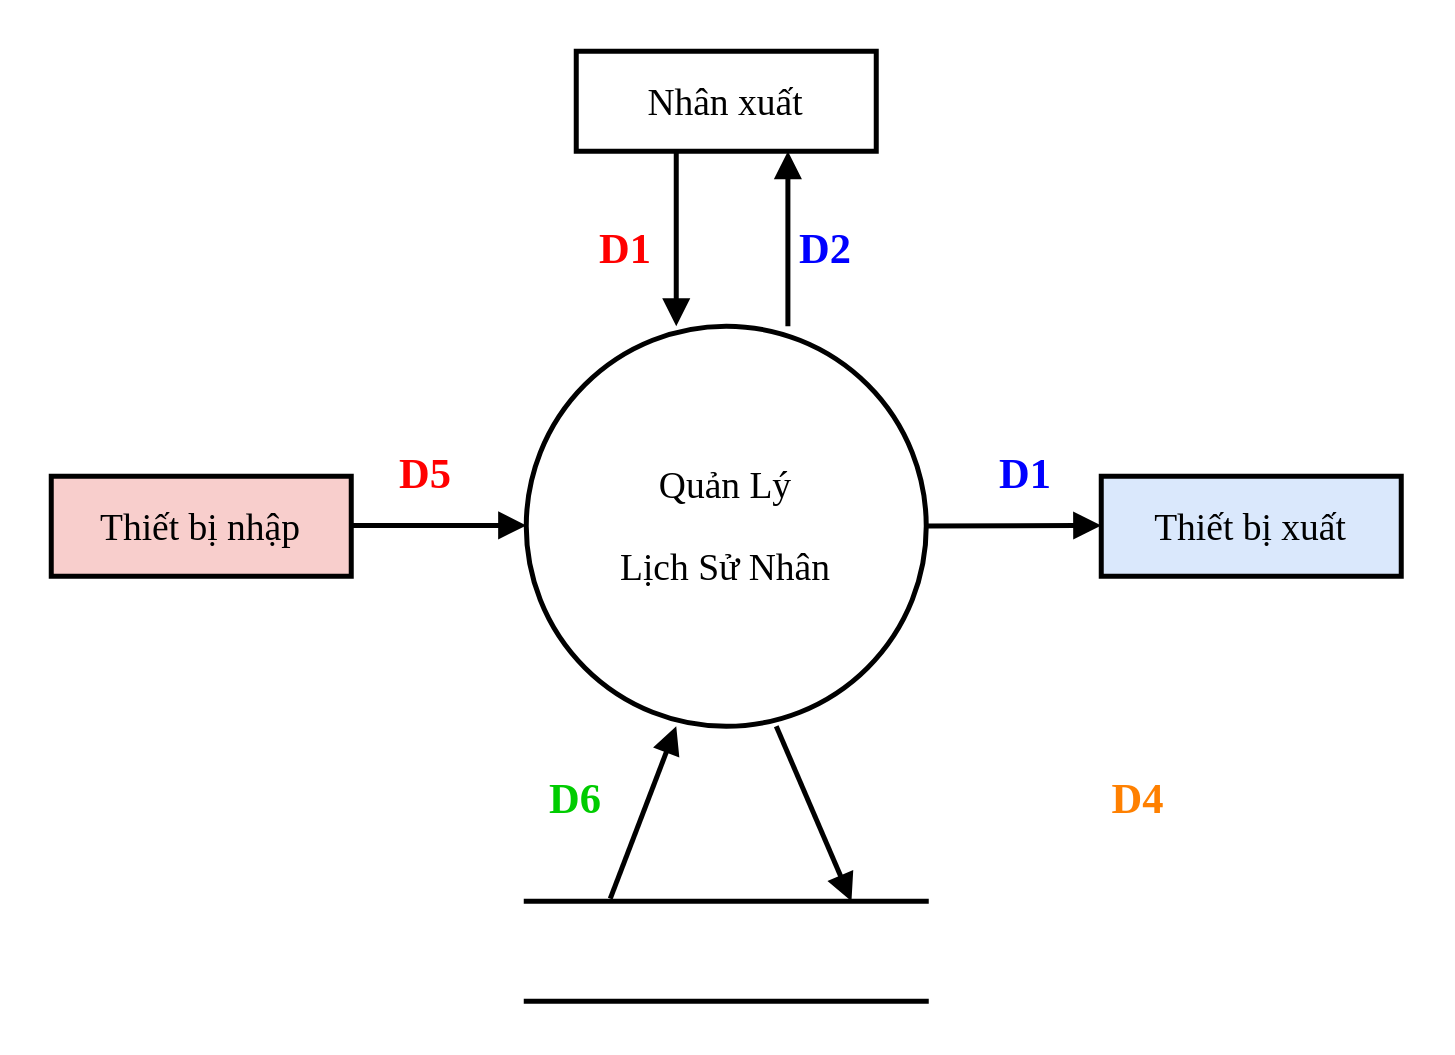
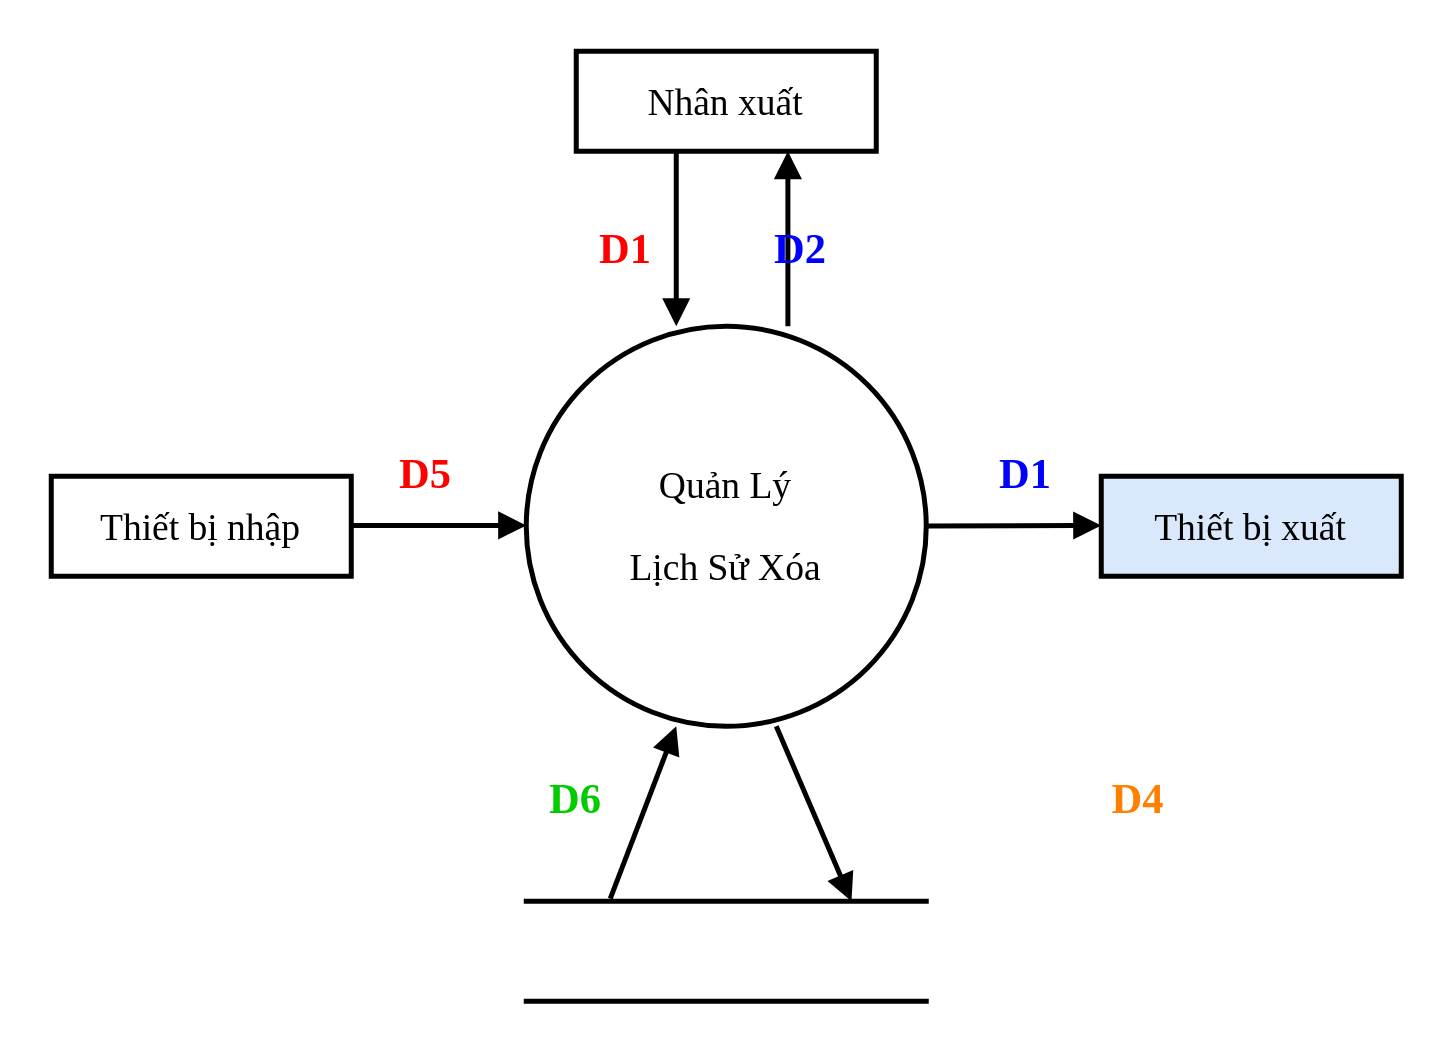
(826, 251) -> (801, 251)
(201, 526) -> (201, 526)
(726, 526) -> (726, 526)
